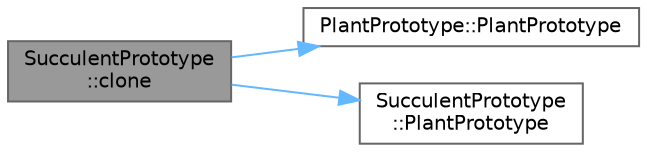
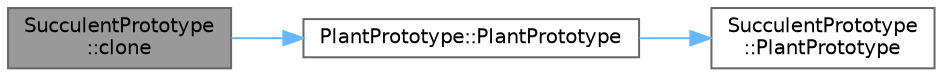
(285, 91) -> (665, 38)
